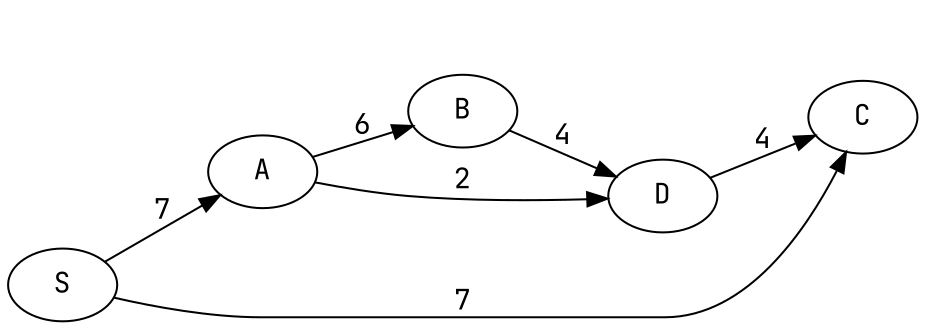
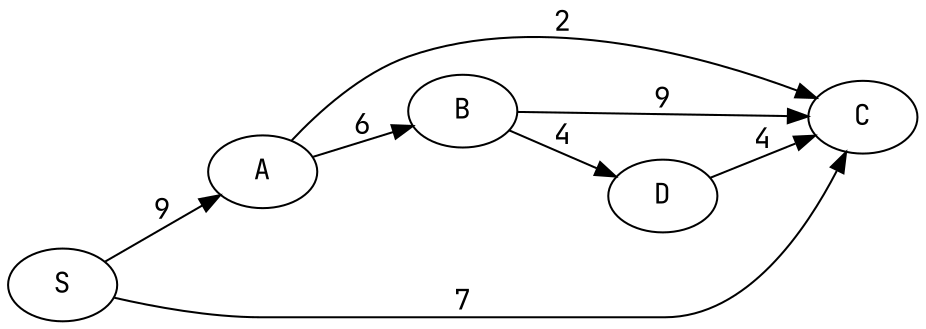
none -> (652, 114)
(450, 199) -> (533, 38)
(163, 211) -> (163, 211)
